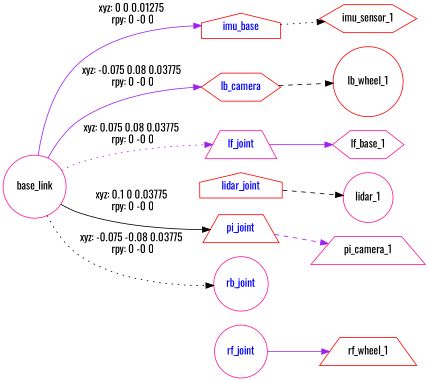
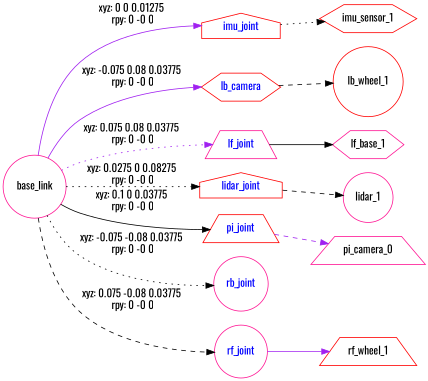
(241, 27) -> (241, 27)
(297, 145) -> (297, 145)
none -> (129, 187)
(368, 250) -> (368, 250)
none -> (92, 321)
